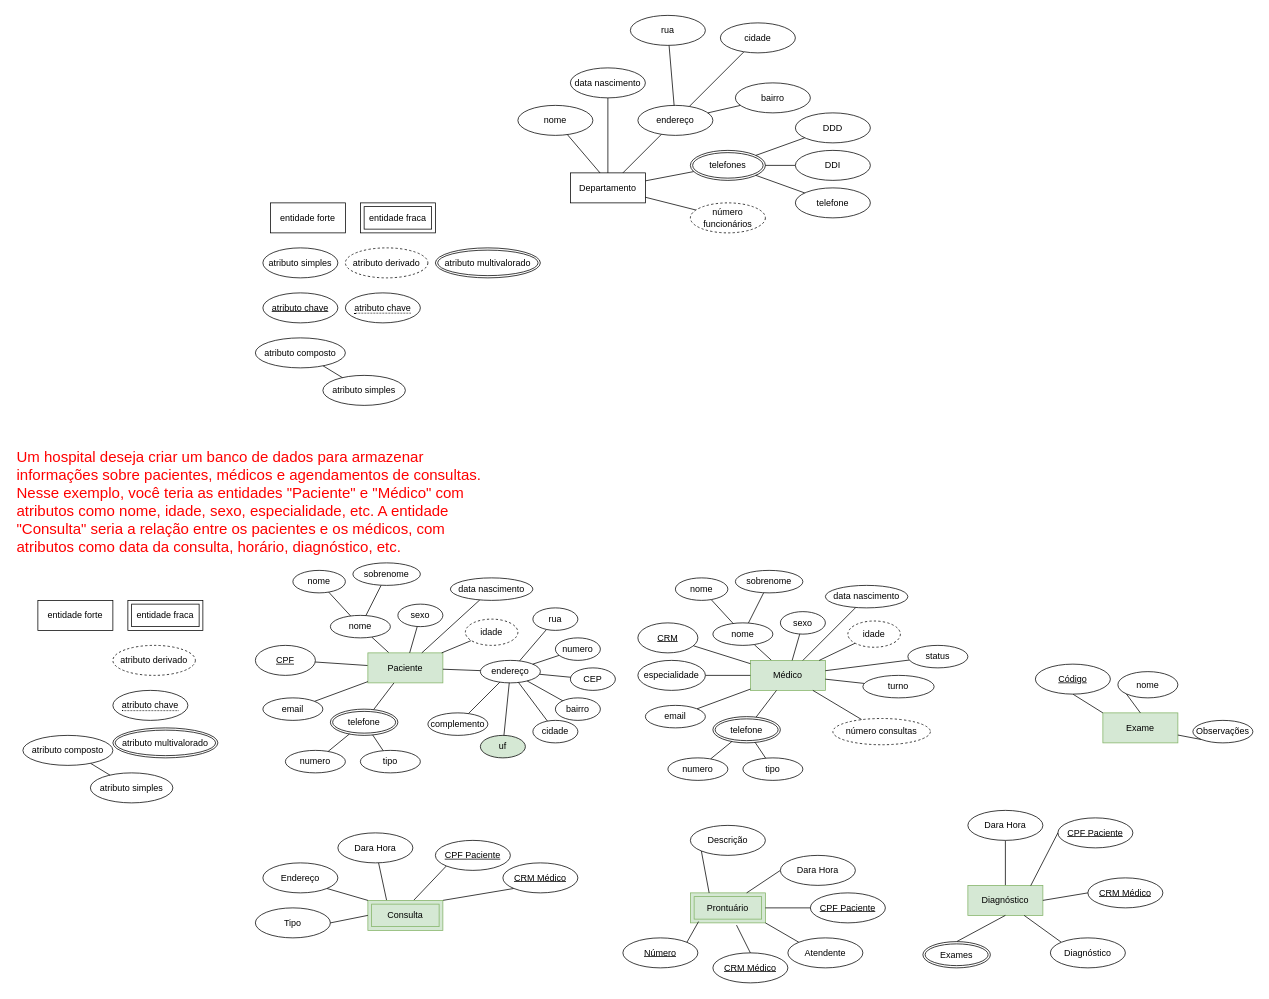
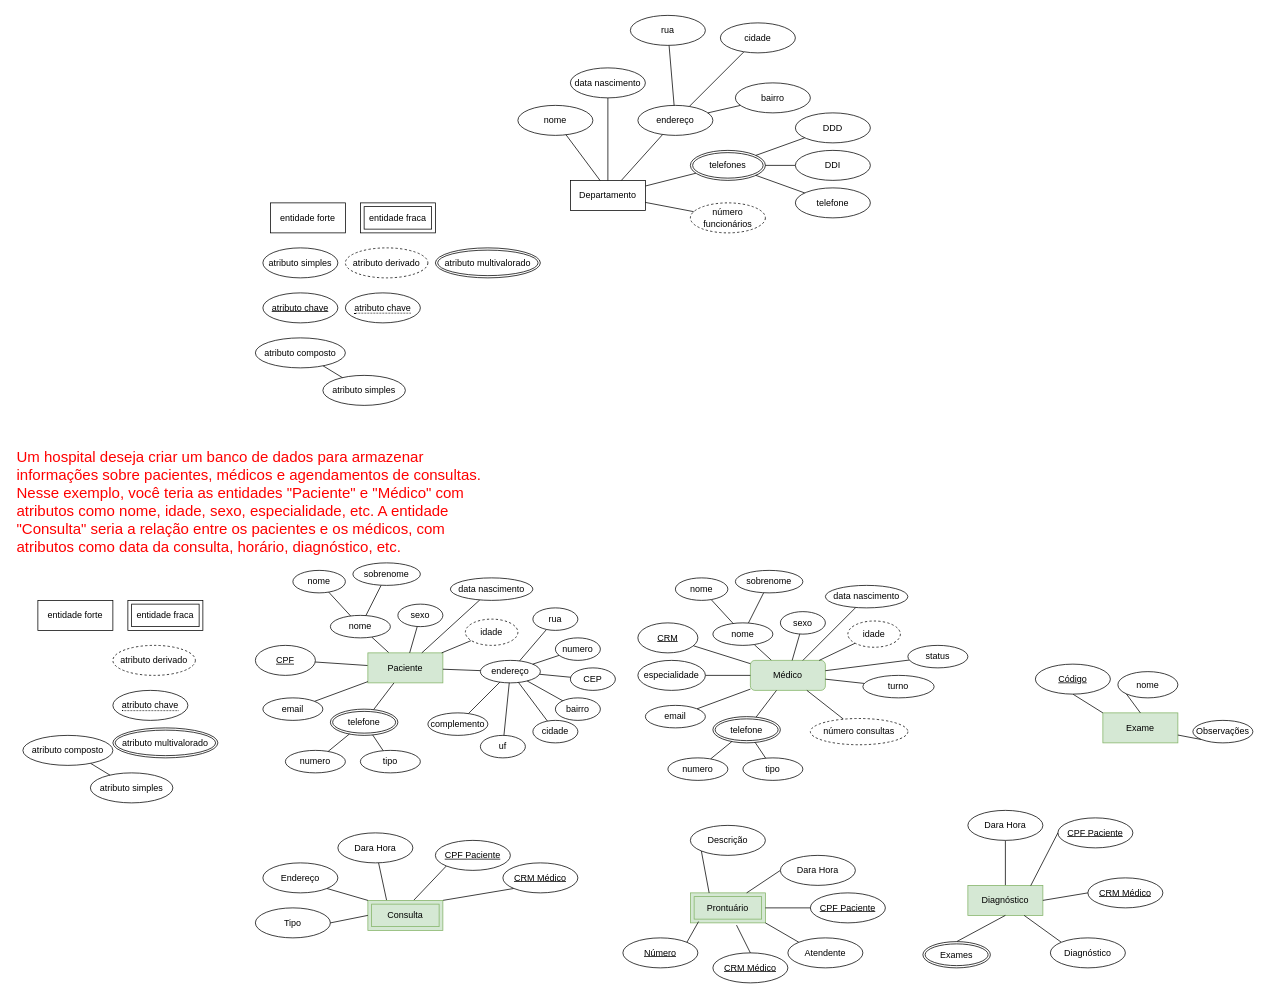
(608, 188) -> (608, 195)
(788, 675) -> (788, 675)
(882, 732) -> (859, 732)
(503, 747) -> (503, 747)
